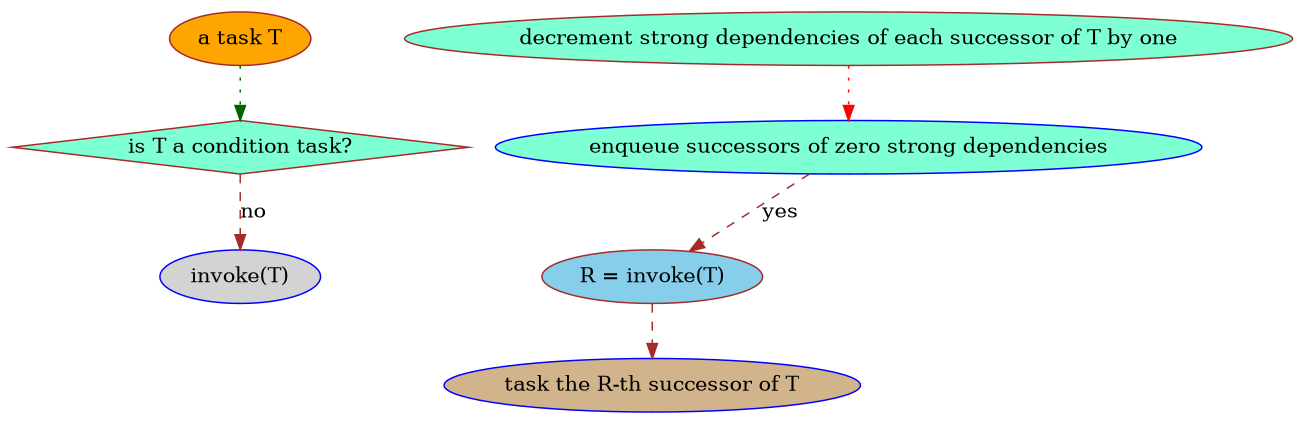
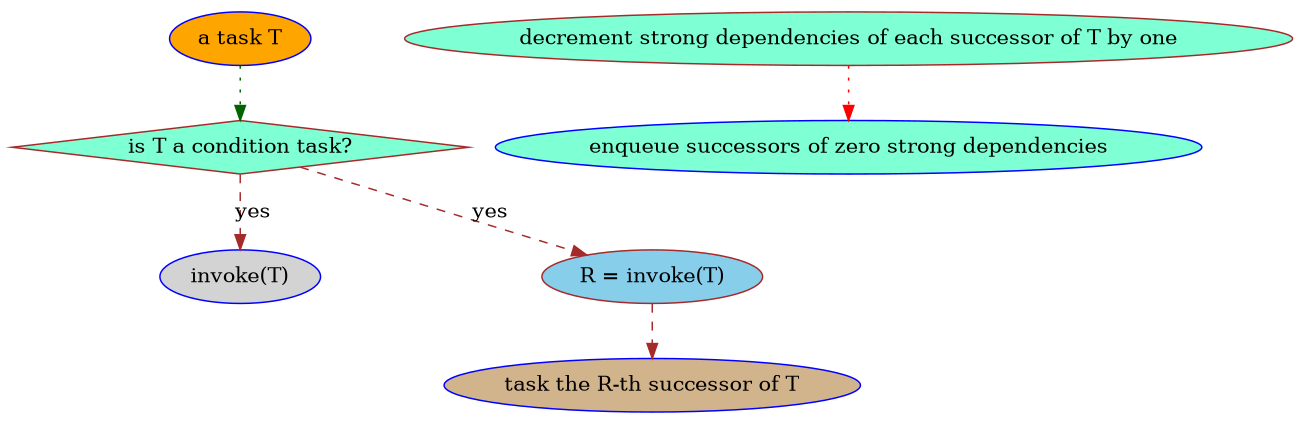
(240, 39) -> (240, 39)
(756, 209) -> (436, 209)
(254, 212) -> (254, 212)
